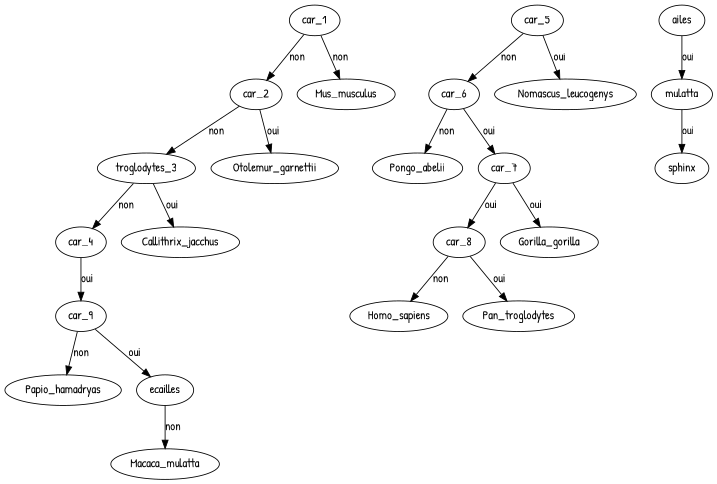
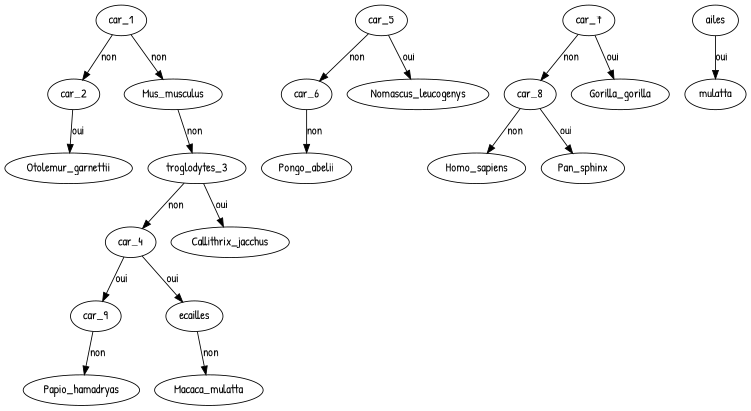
(207, 128) -> (184, 127)
(477, 128) -> none
(682, 168) -> none
(491, 205) -> (571, 57)
(519, 316) -> (583, 168)
(120, 350) -> (159, 276)
